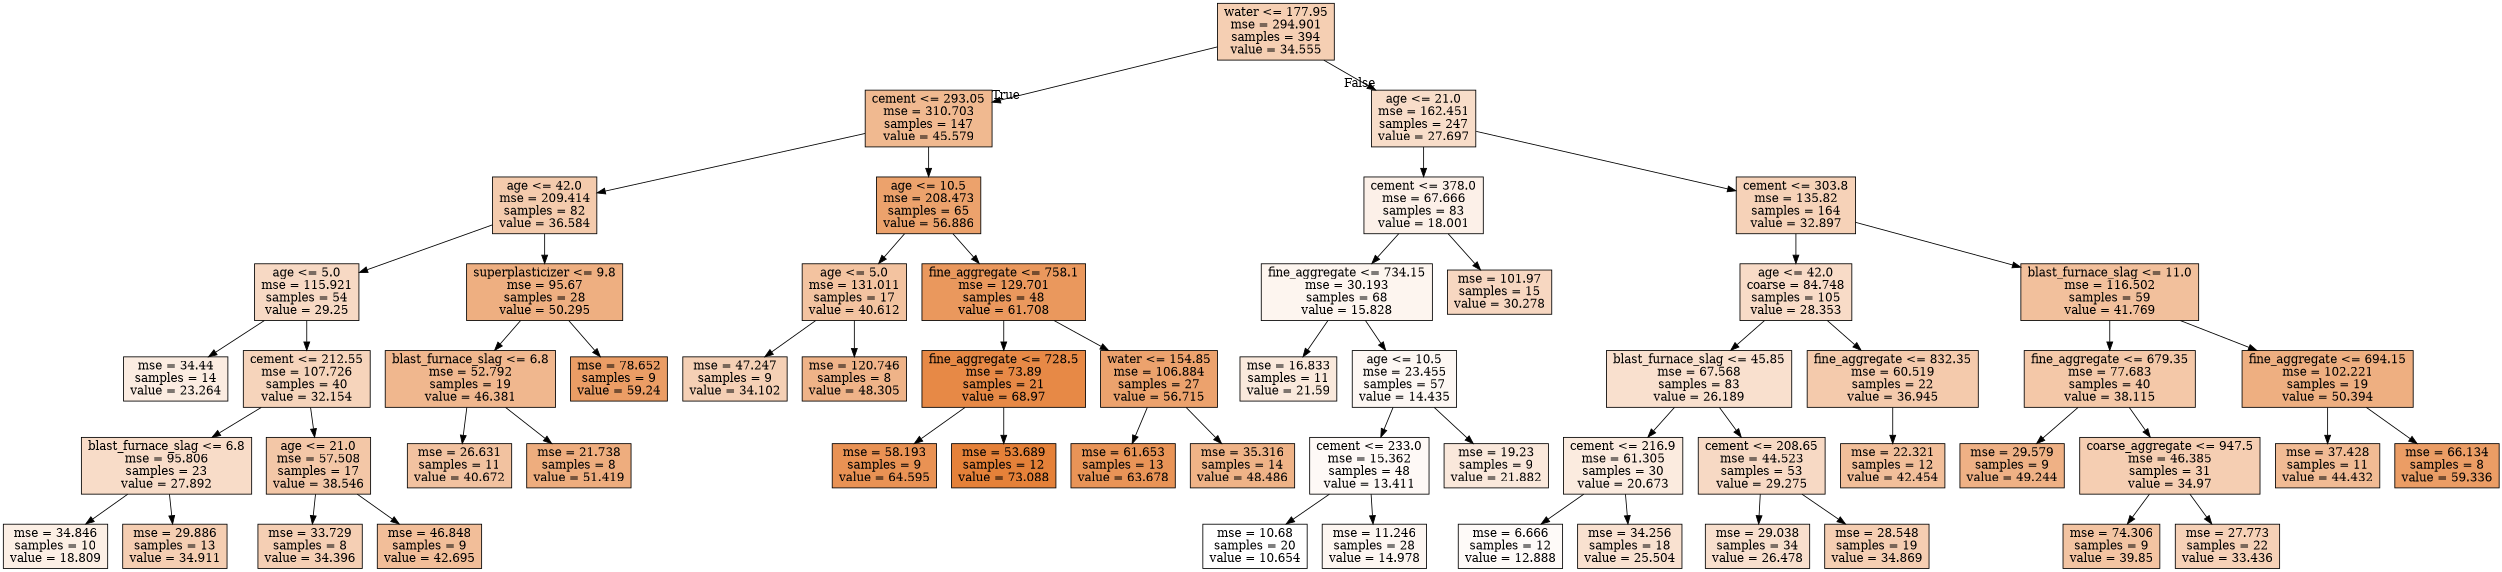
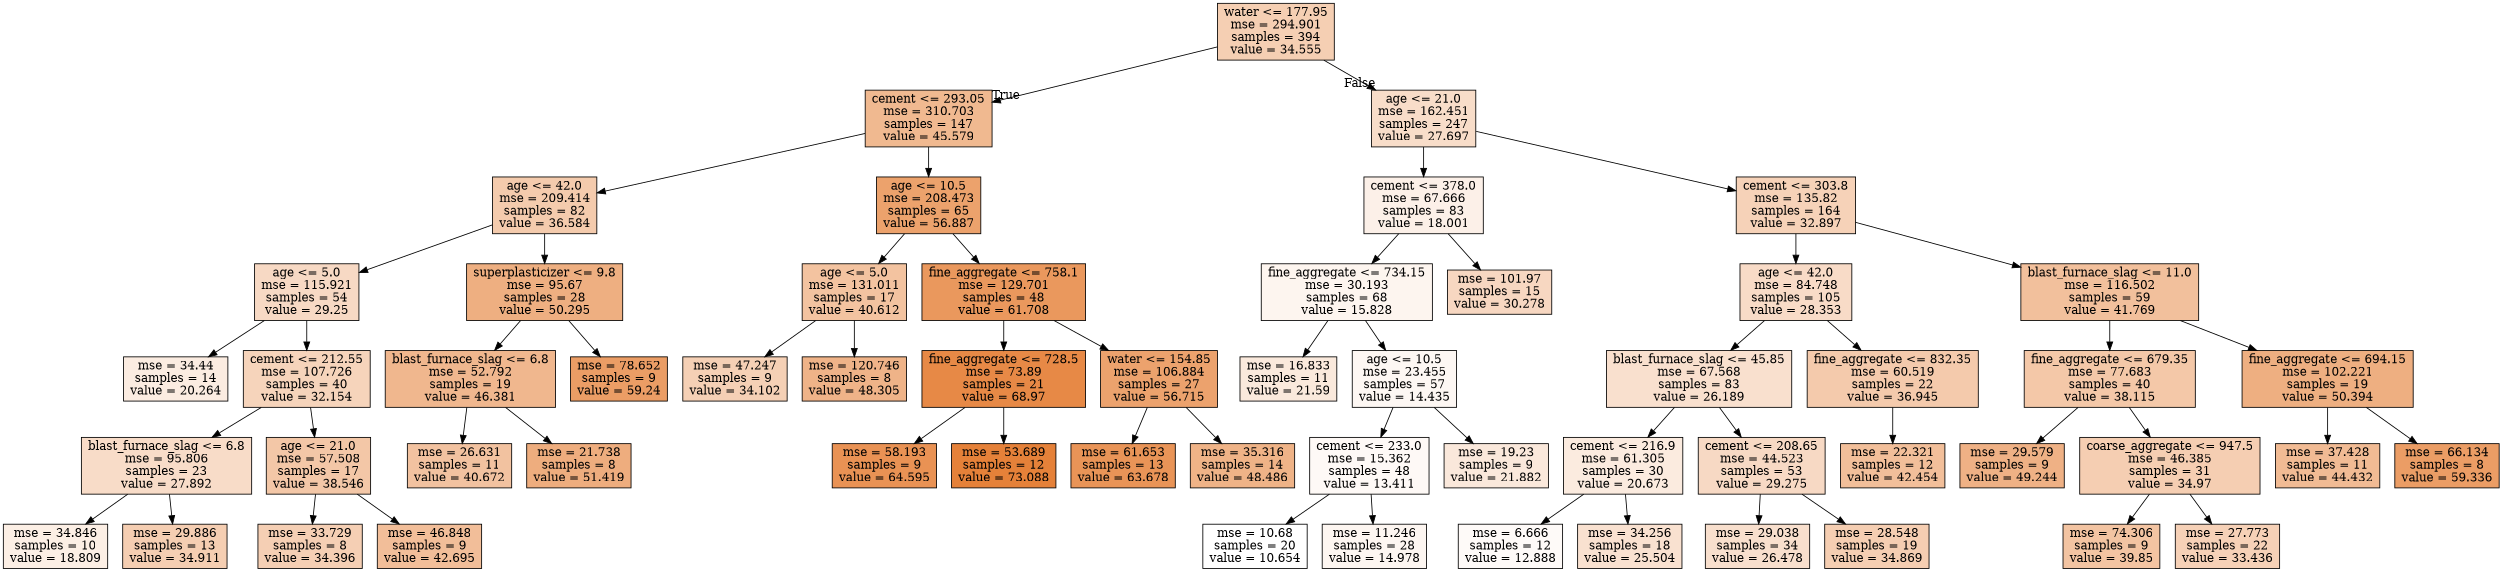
(929, 205) -> (929, 205)
(1796, 292) -> (1796, 292)
(176, 379) -> (176, 379)
